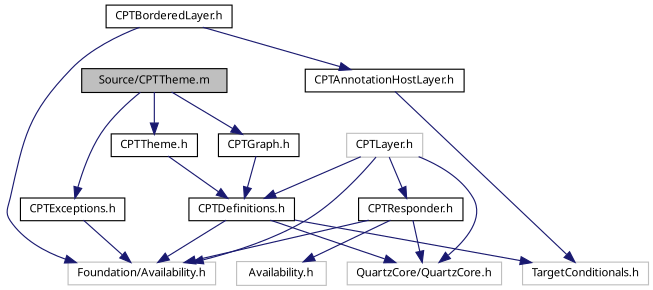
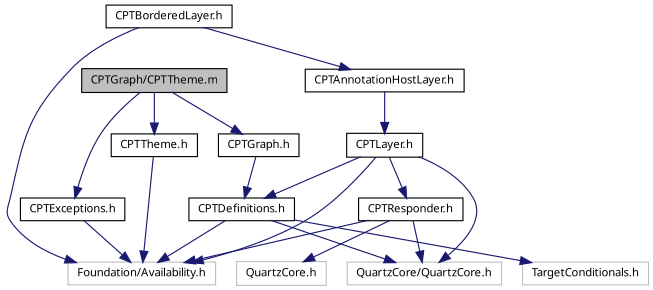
(154, 81) -> (154, 81)
(385, 145) -> (385, 145)
(481, 173) -> (385, 107)
(193, 174) -> (149, 204)
(281, 273) -> (281, 273)
